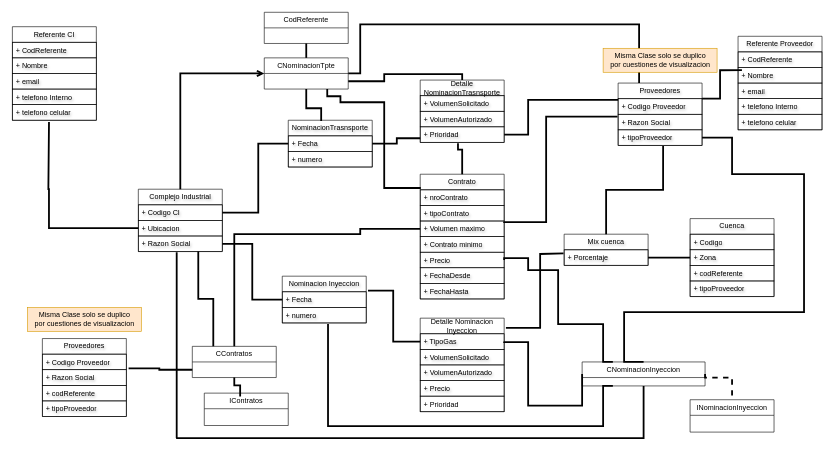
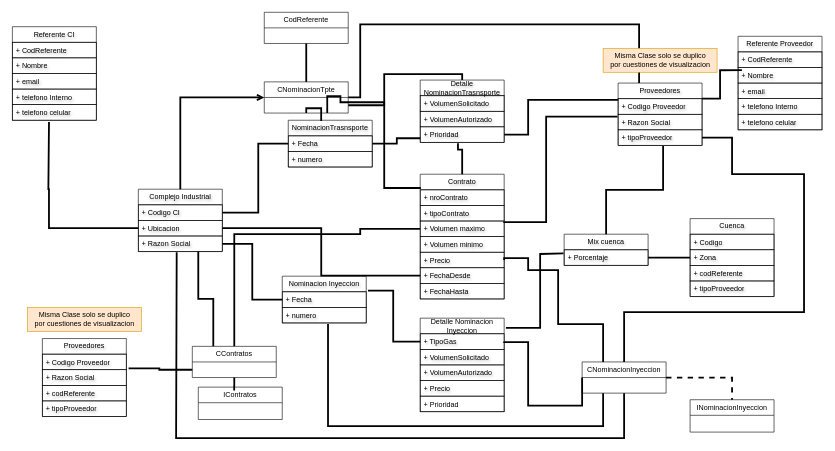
(306, 74) -> (306, 98)
none -> (294, 228)
(454, 245) -> (451, 245)
(644, 374) -> (624, 378)
(246, 410) -> (240, 404)
